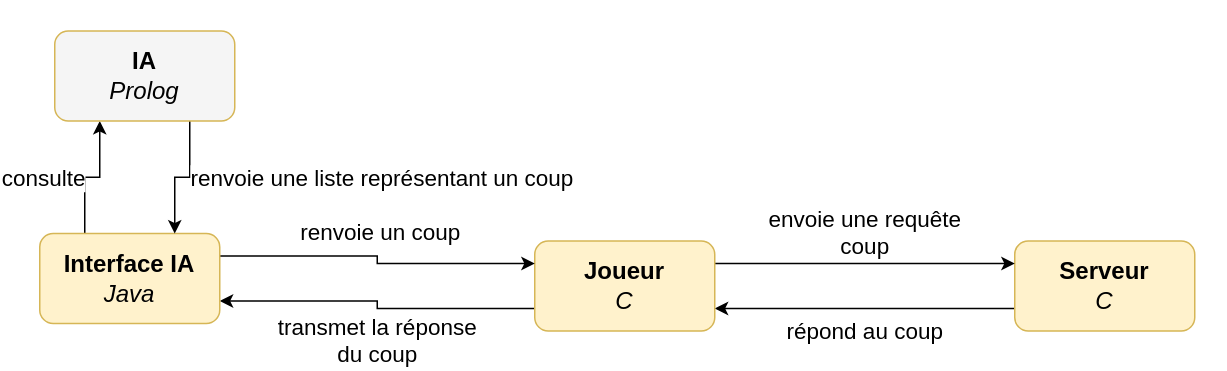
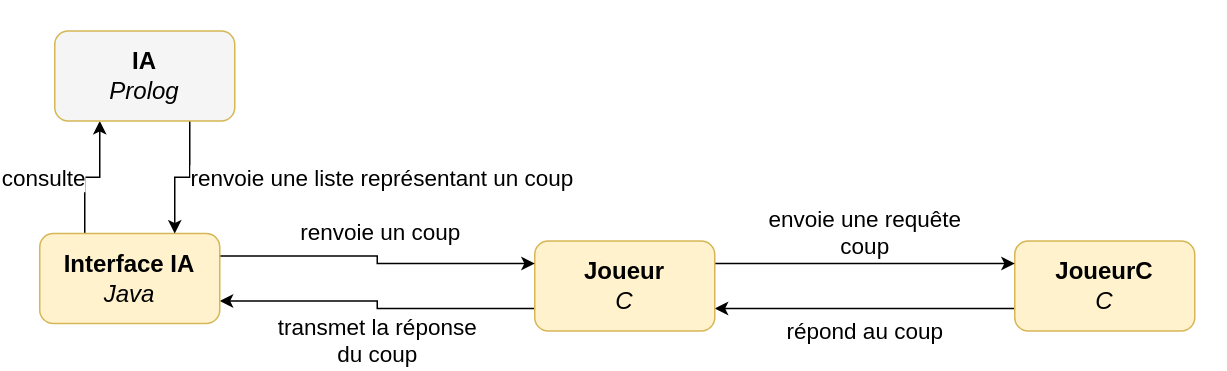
(1105, 286) -> (1105, 286)
